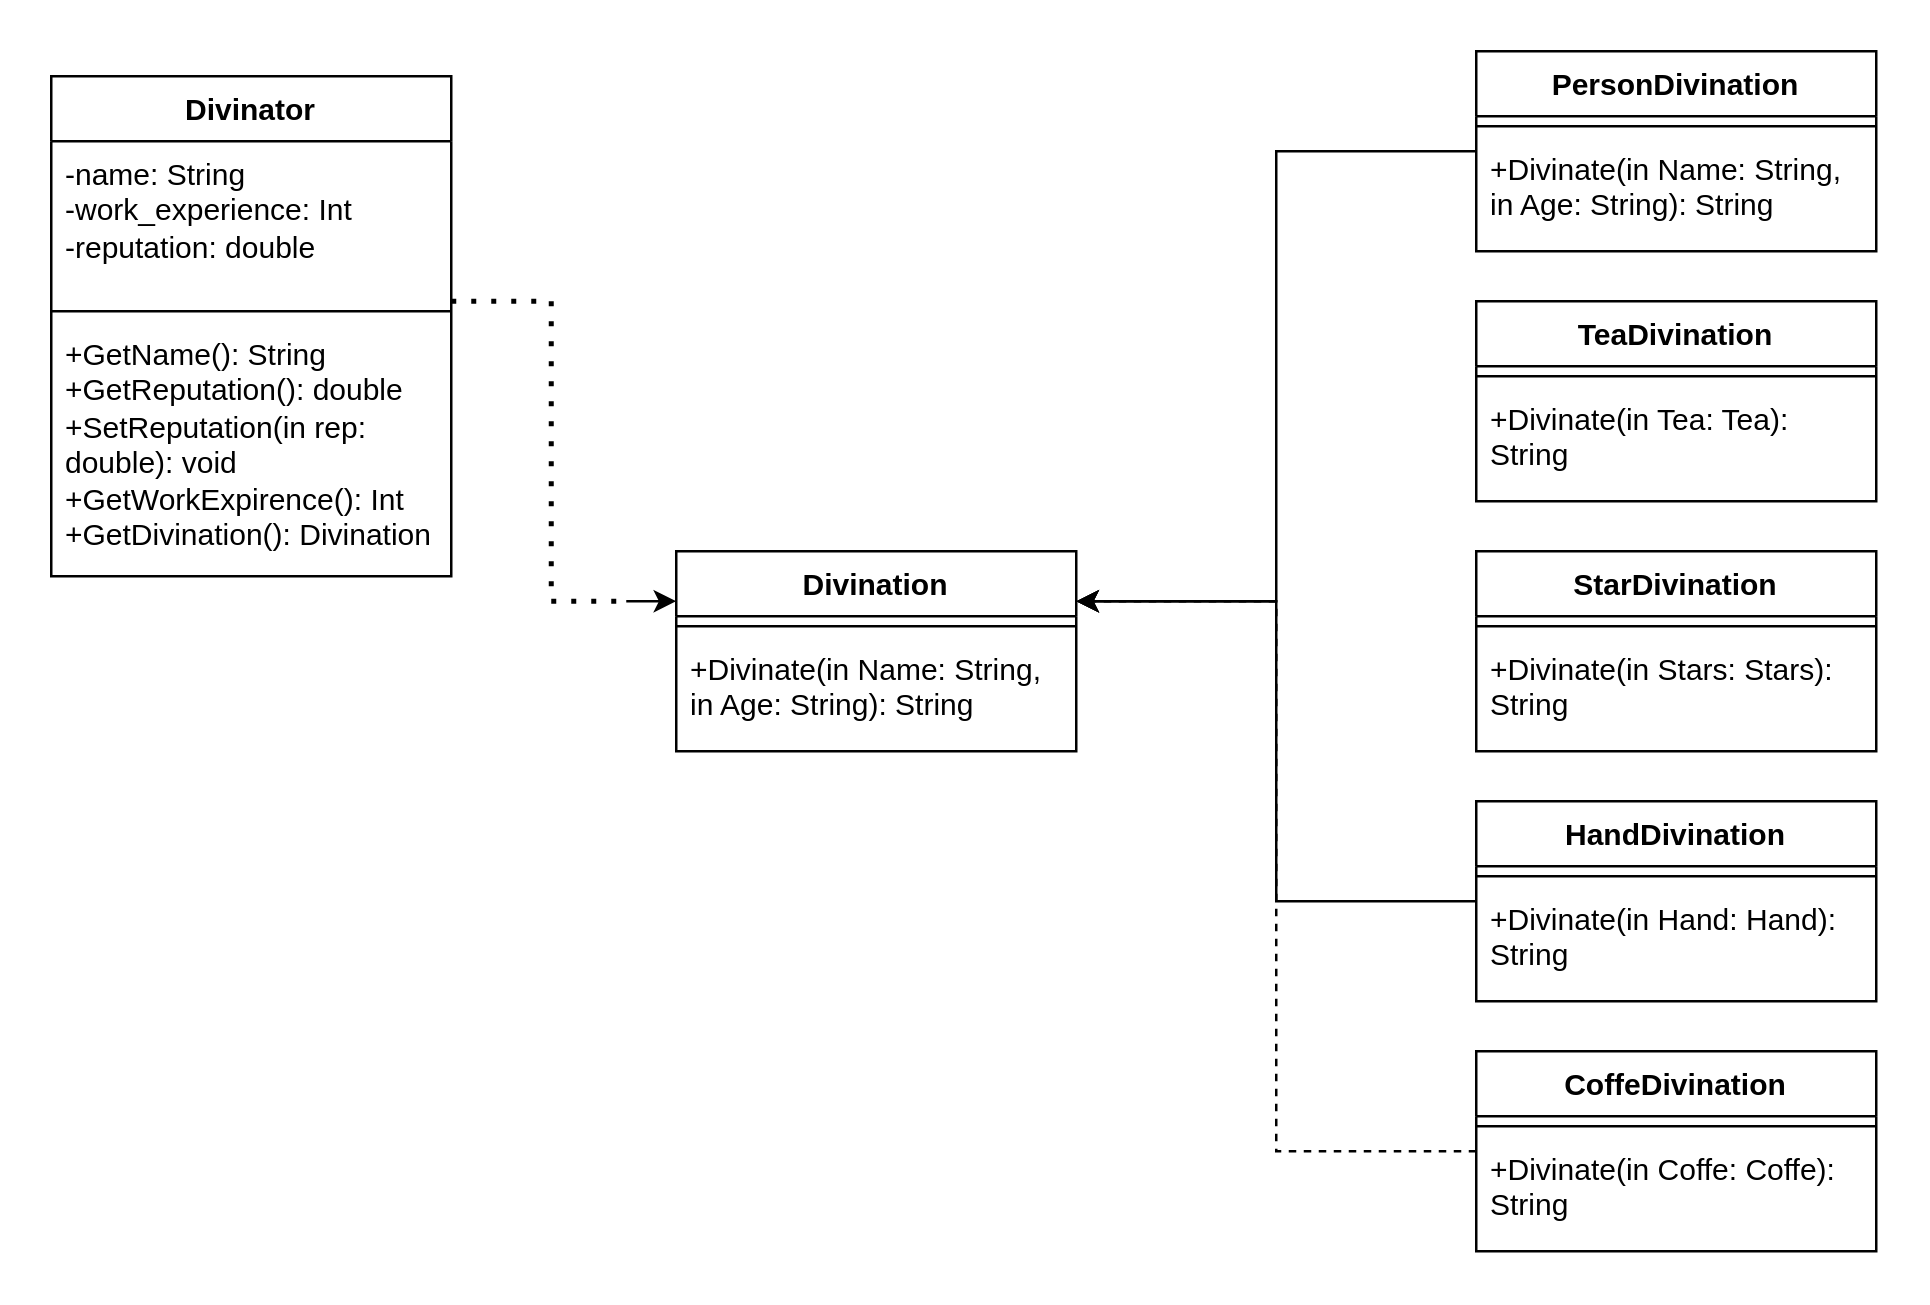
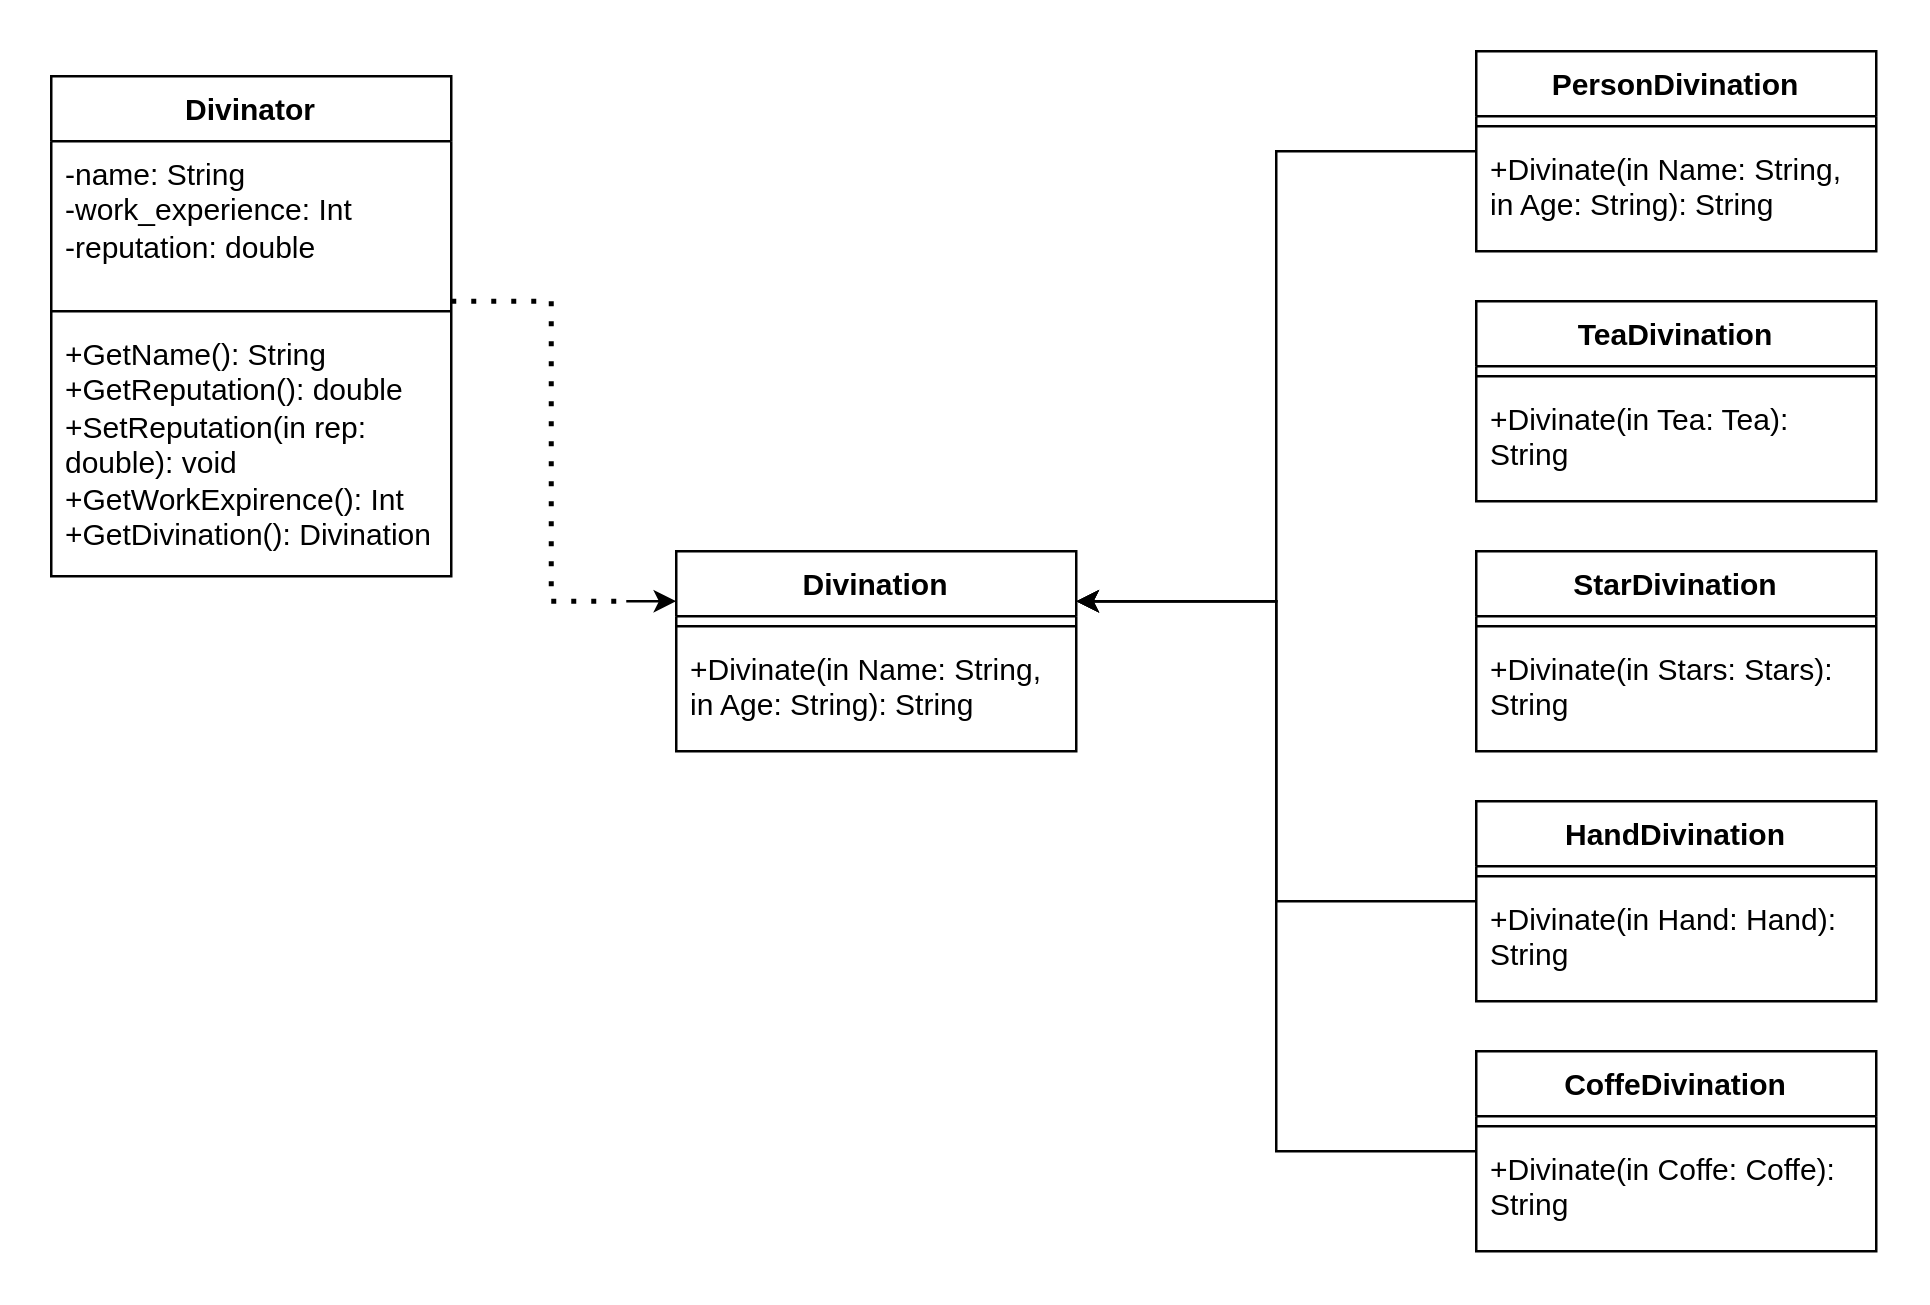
(1276, 1125) -> (1276, 1125)
